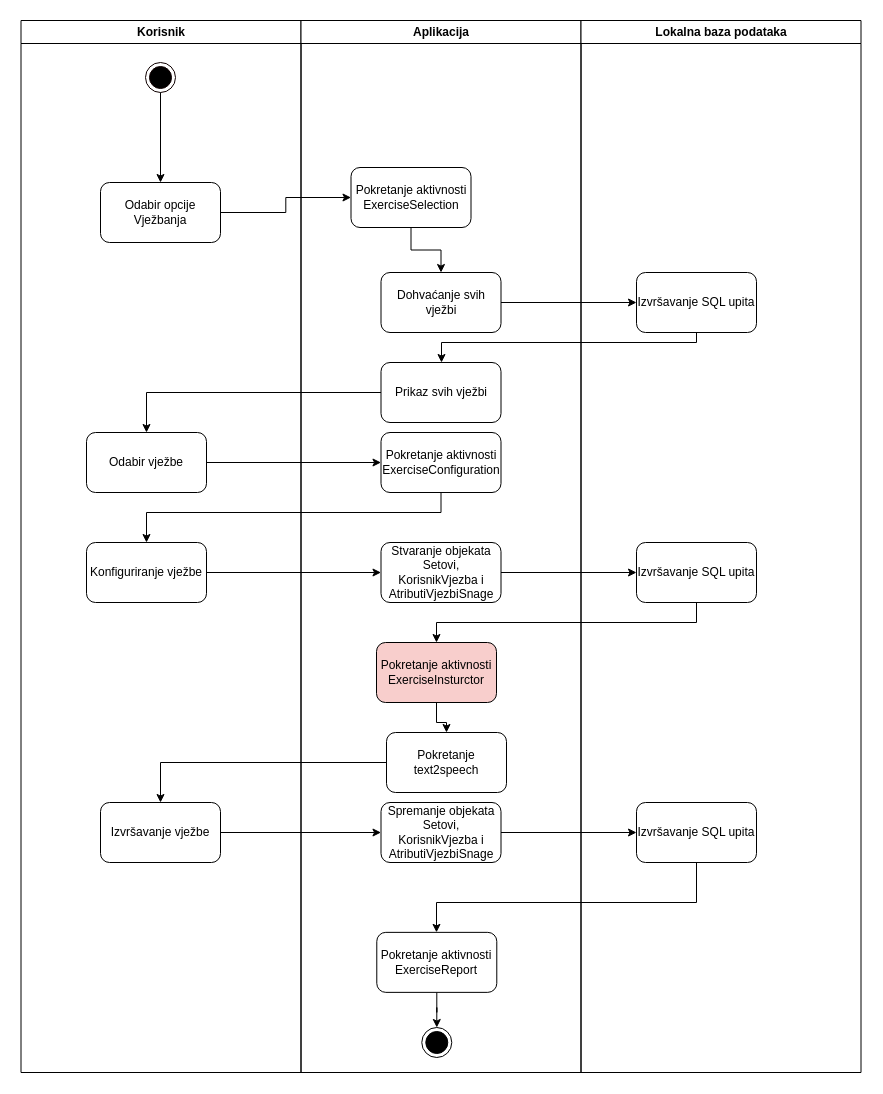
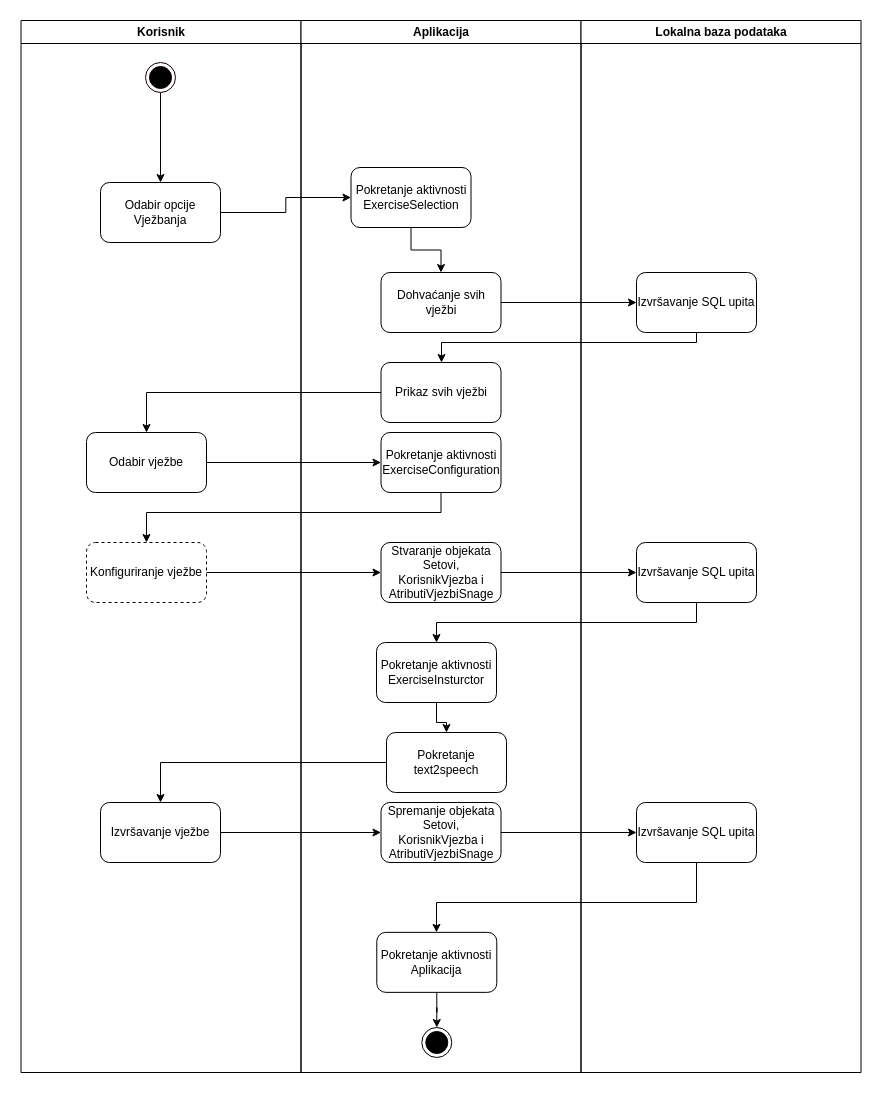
(146, 573) -> (146, 573)
(437, 673) -> (437, 673)
(437, 963) -> (437, 963)
